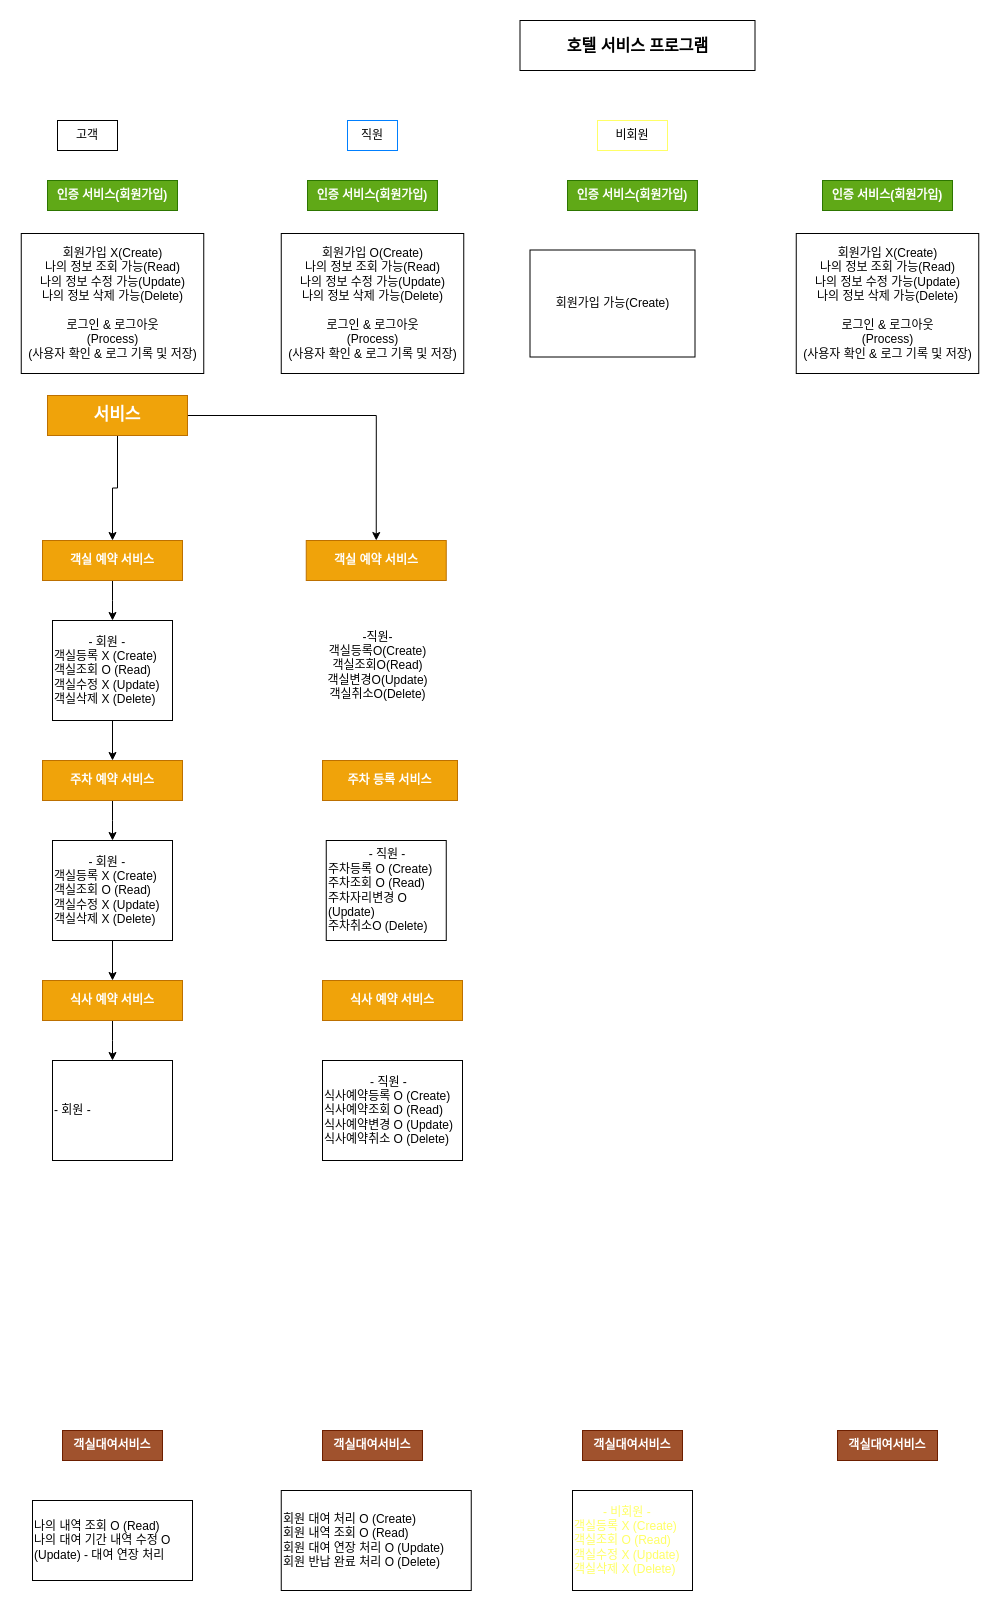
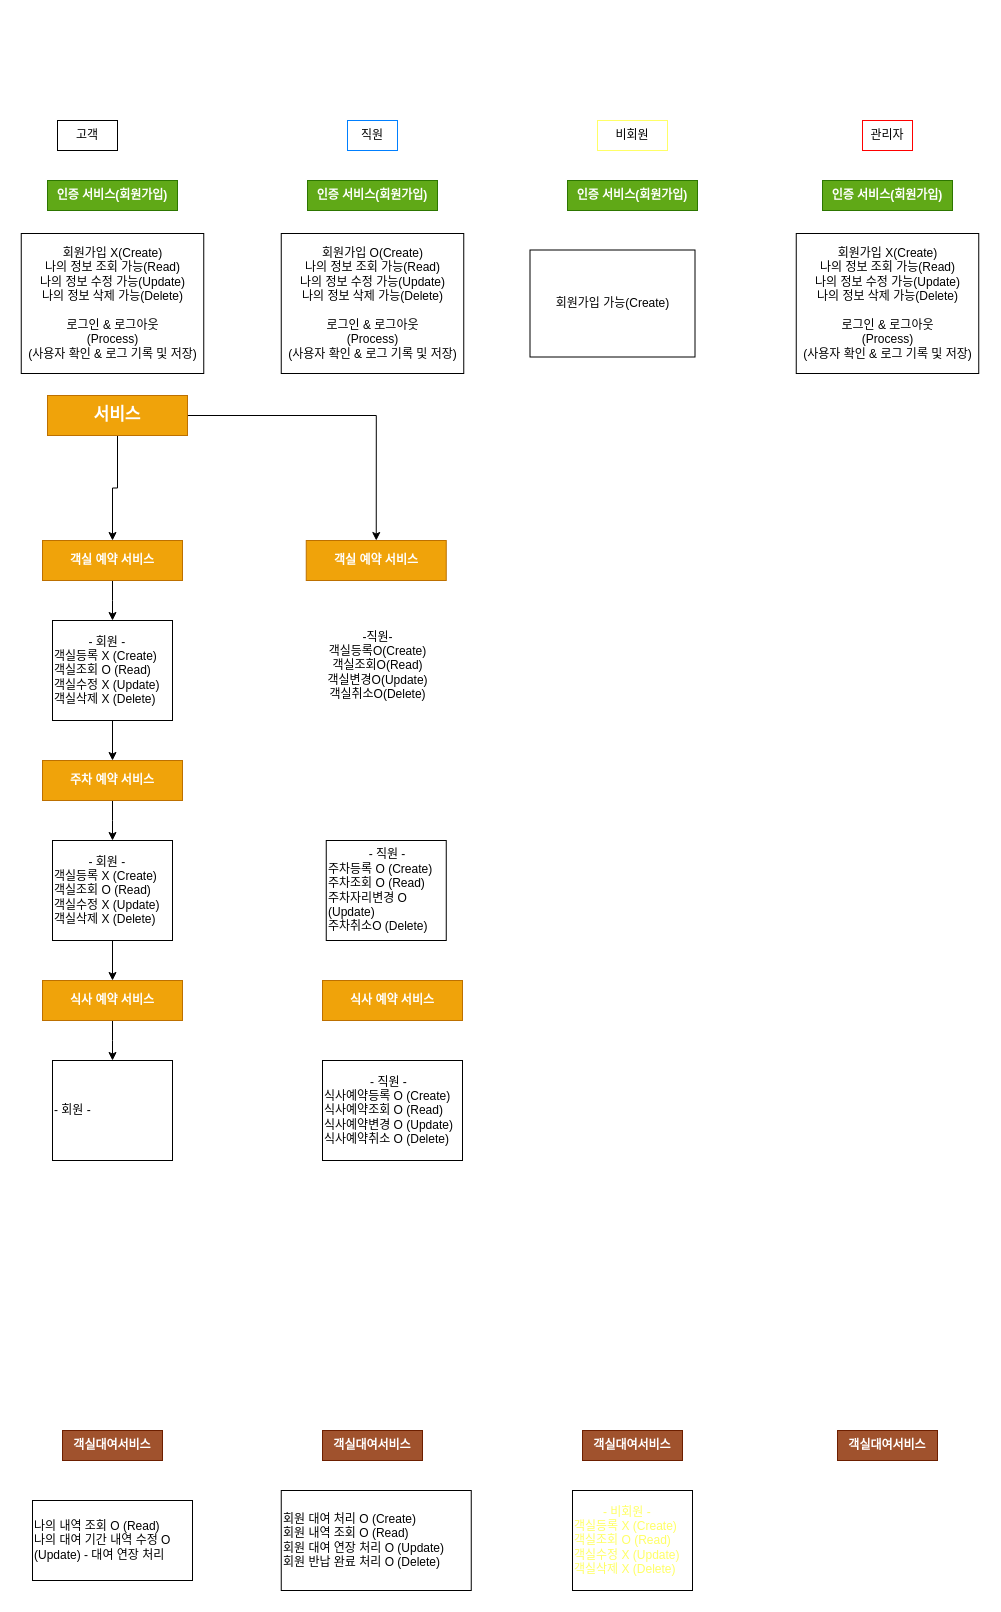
(638, 46) -> none
none -> (888, 136)
(390, 781) -> none
